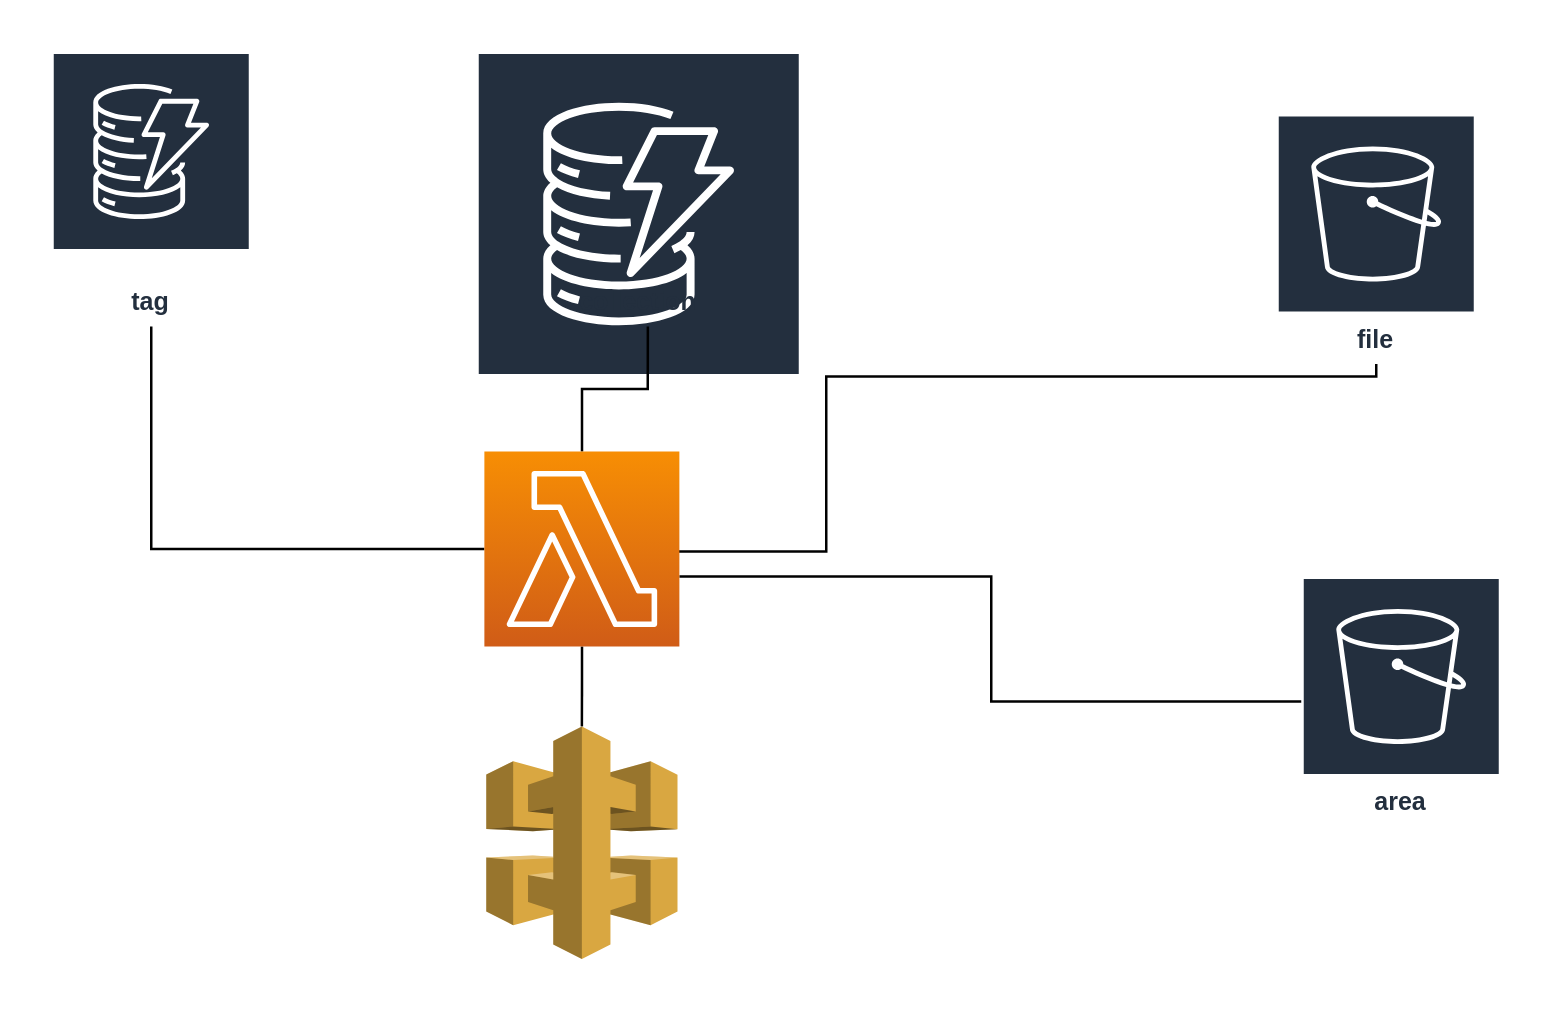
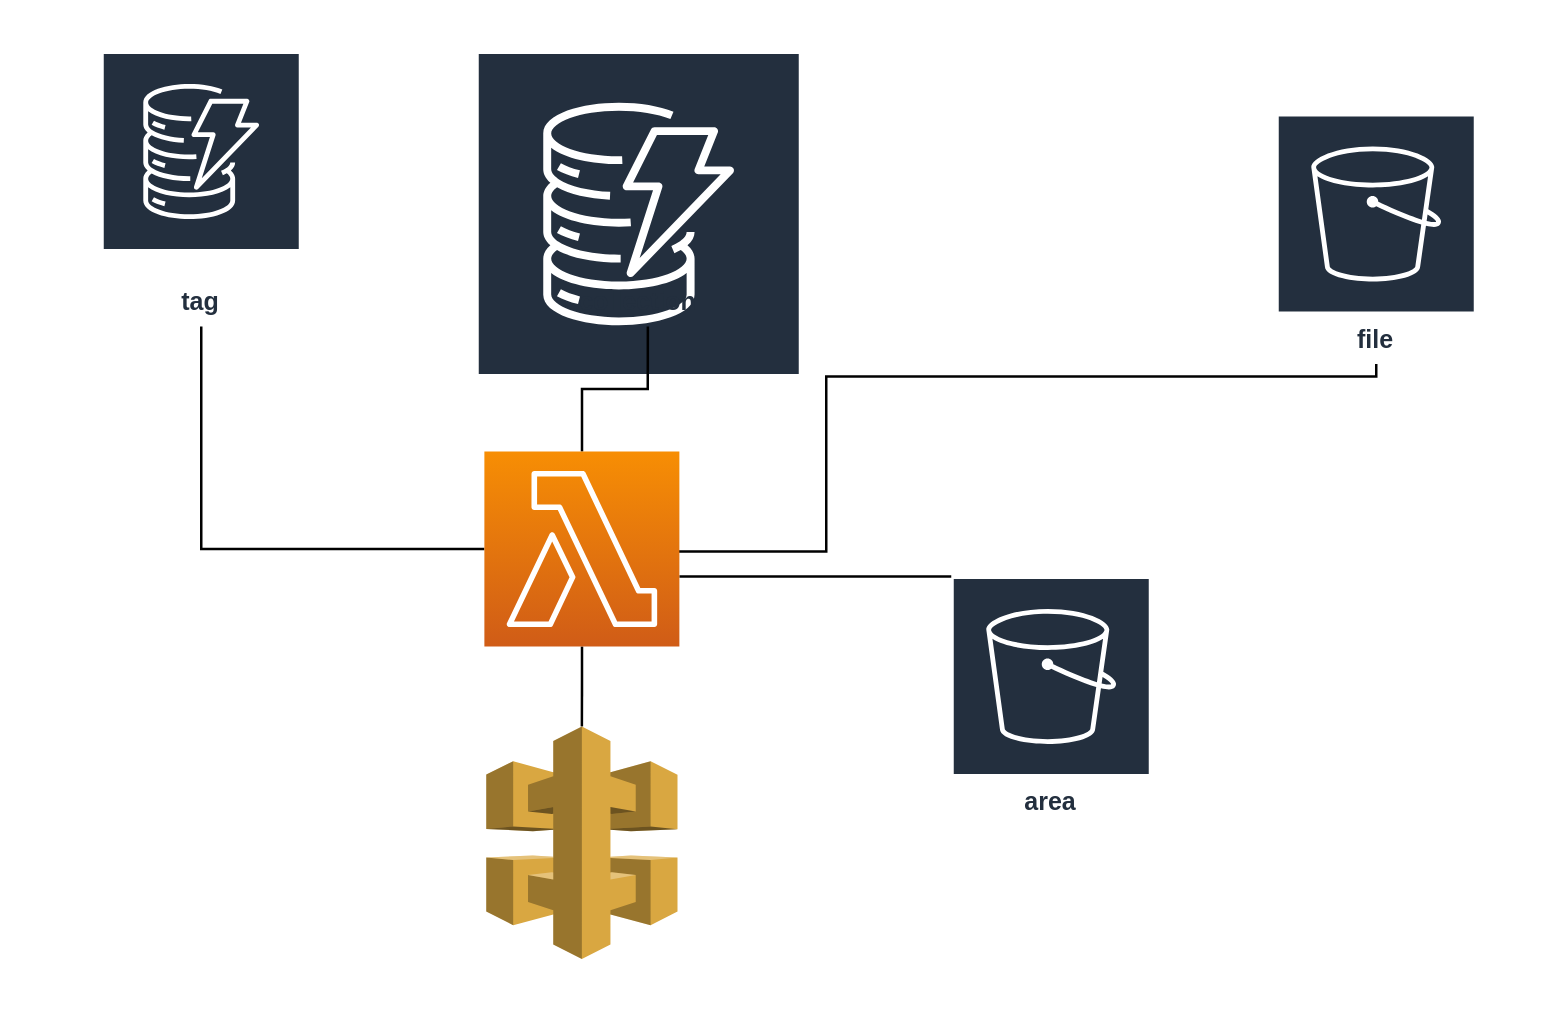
(151, 189) -> (201, 189)
(1401, 701) -> (1051, 701)
